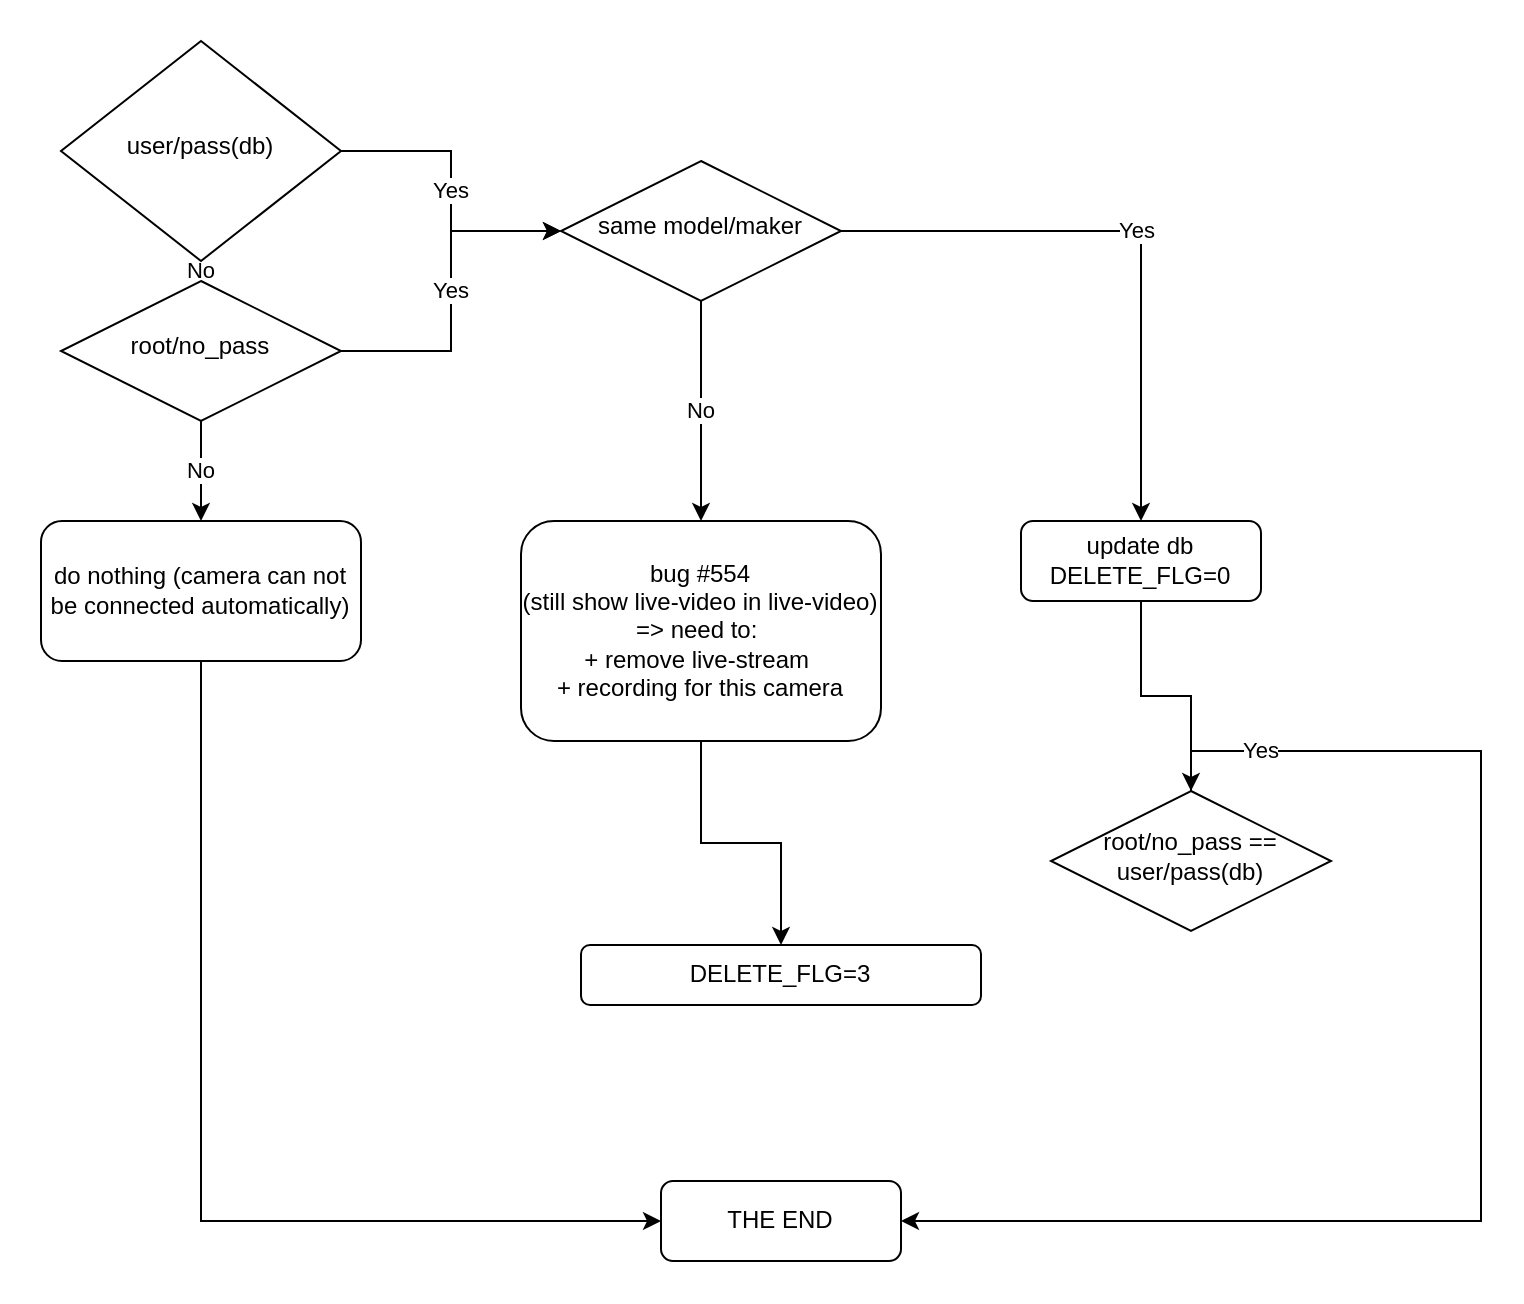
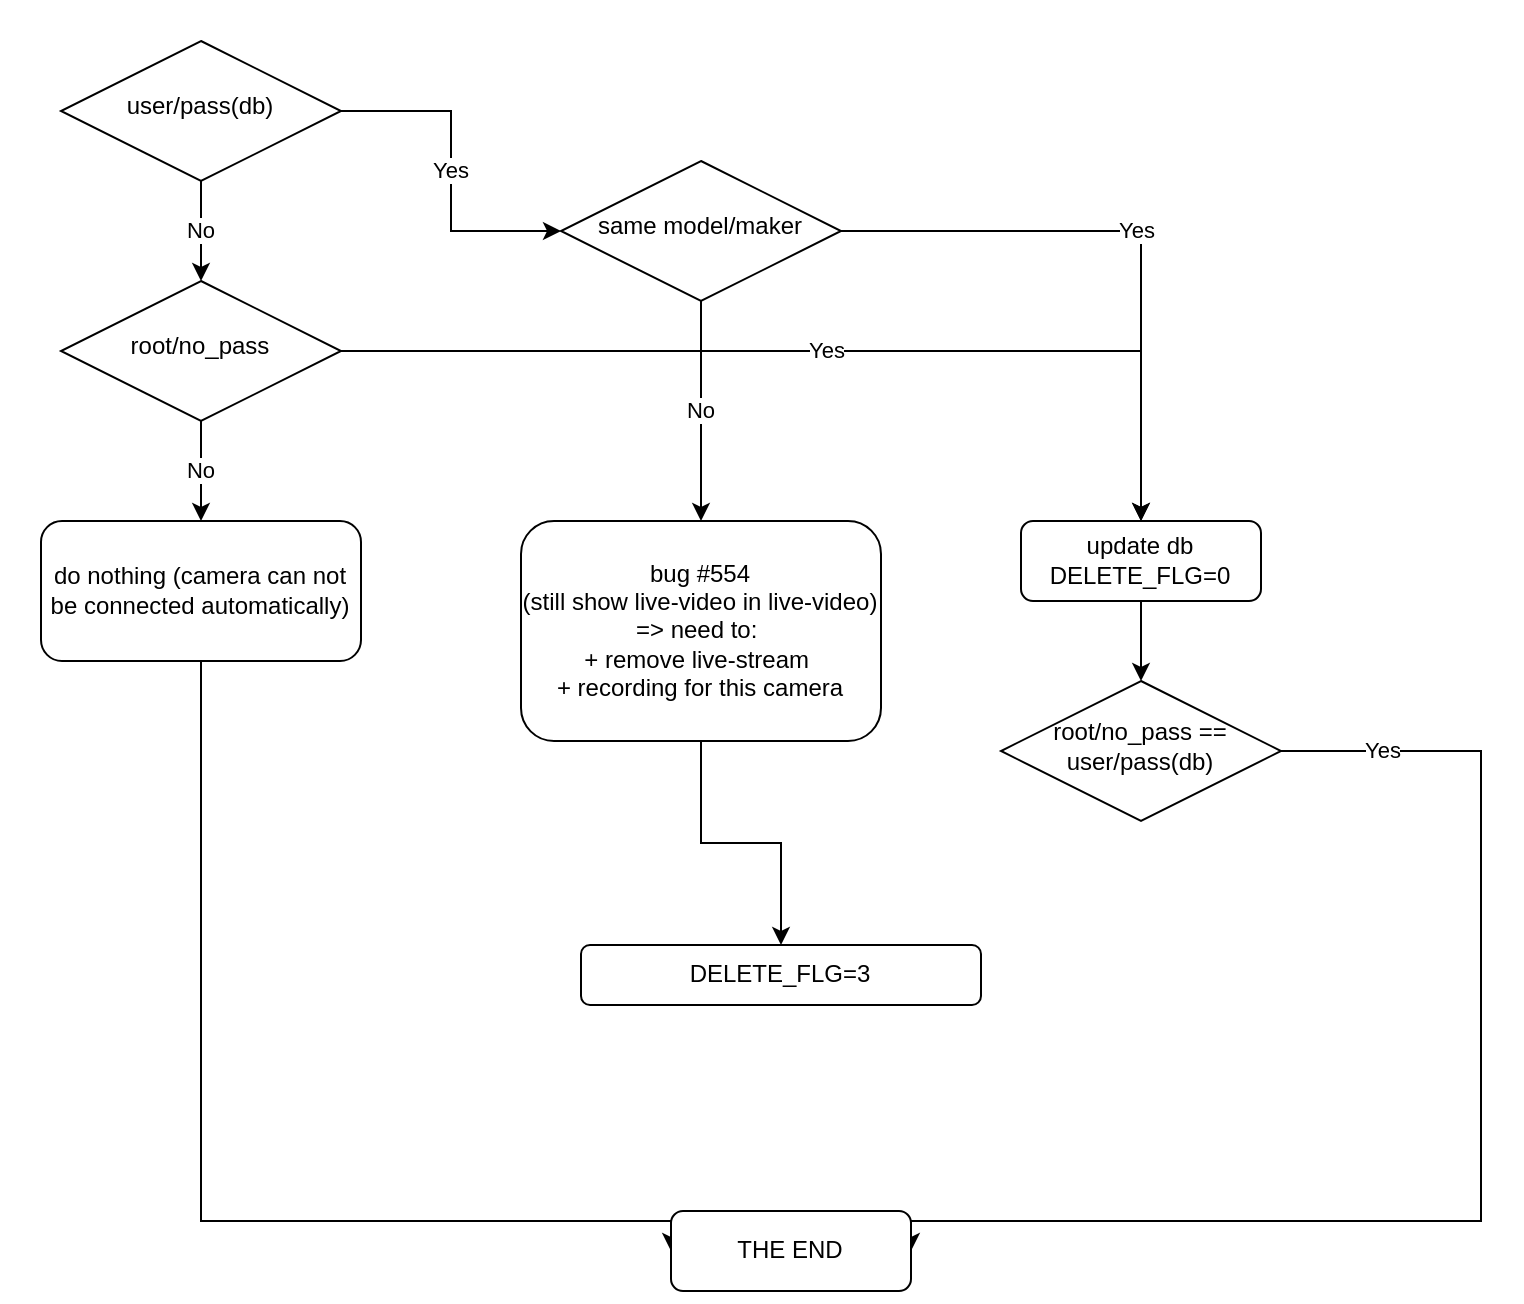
(201, 151) -> (201, 111)
(451, 295) -> (793, 351)
(1191, 861) -> (1141, 751)
(781, 1221) -> (791, 1251)
